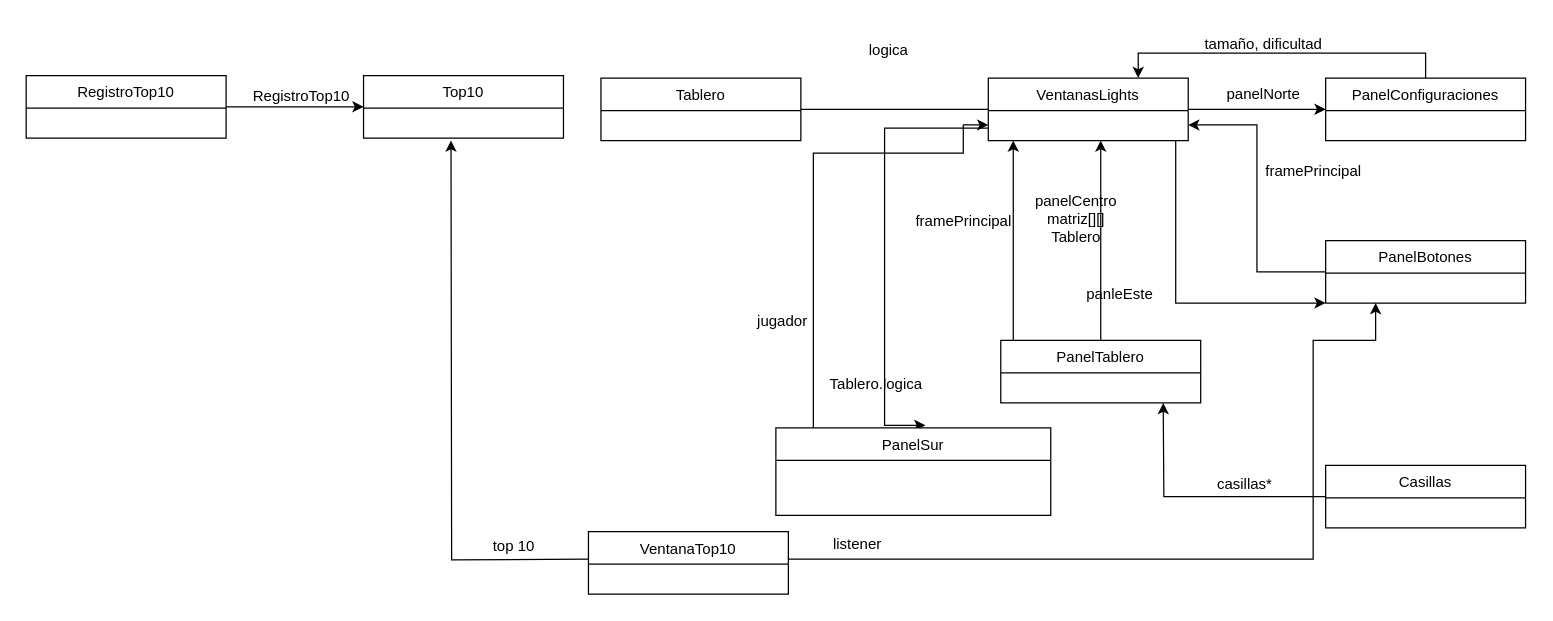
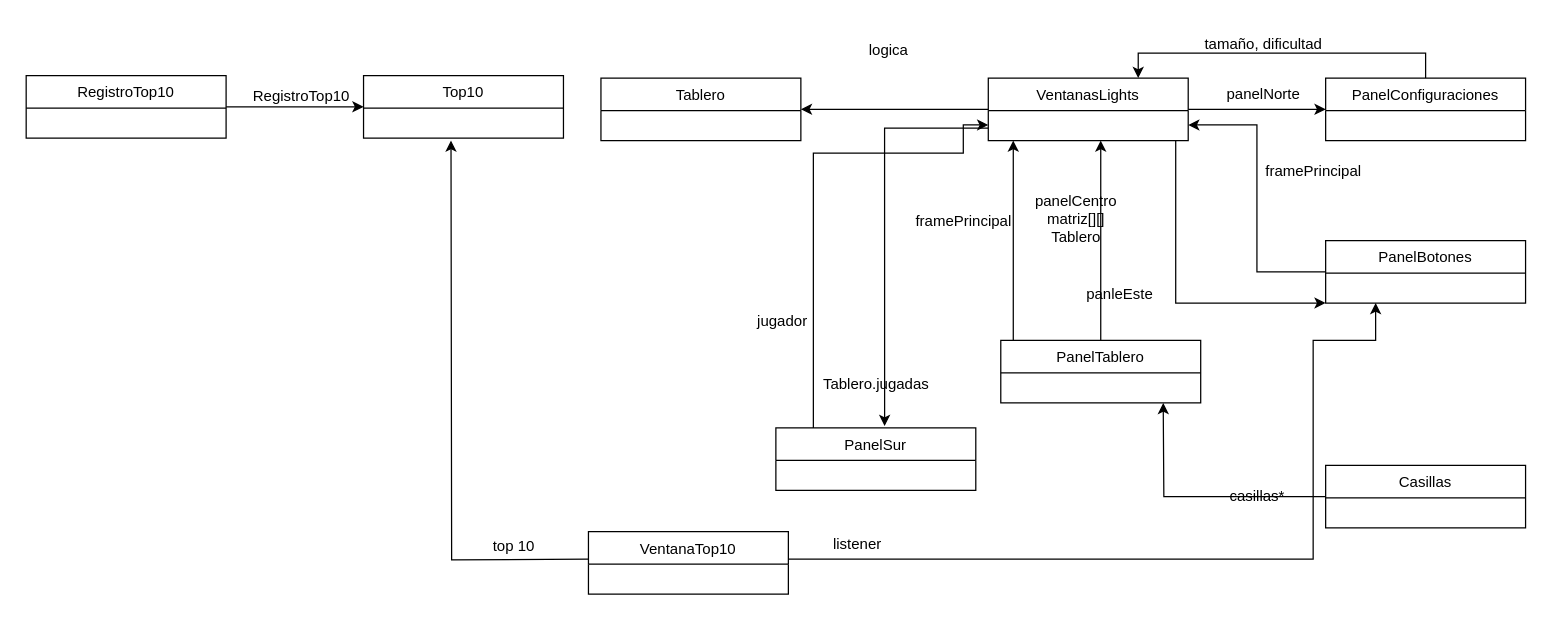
(807, 109) -> (811, 109)
(876, 384) -> (876, 384)
(913, 472) -> (876, 459)
(1244, 484) -> (1257, 497)
